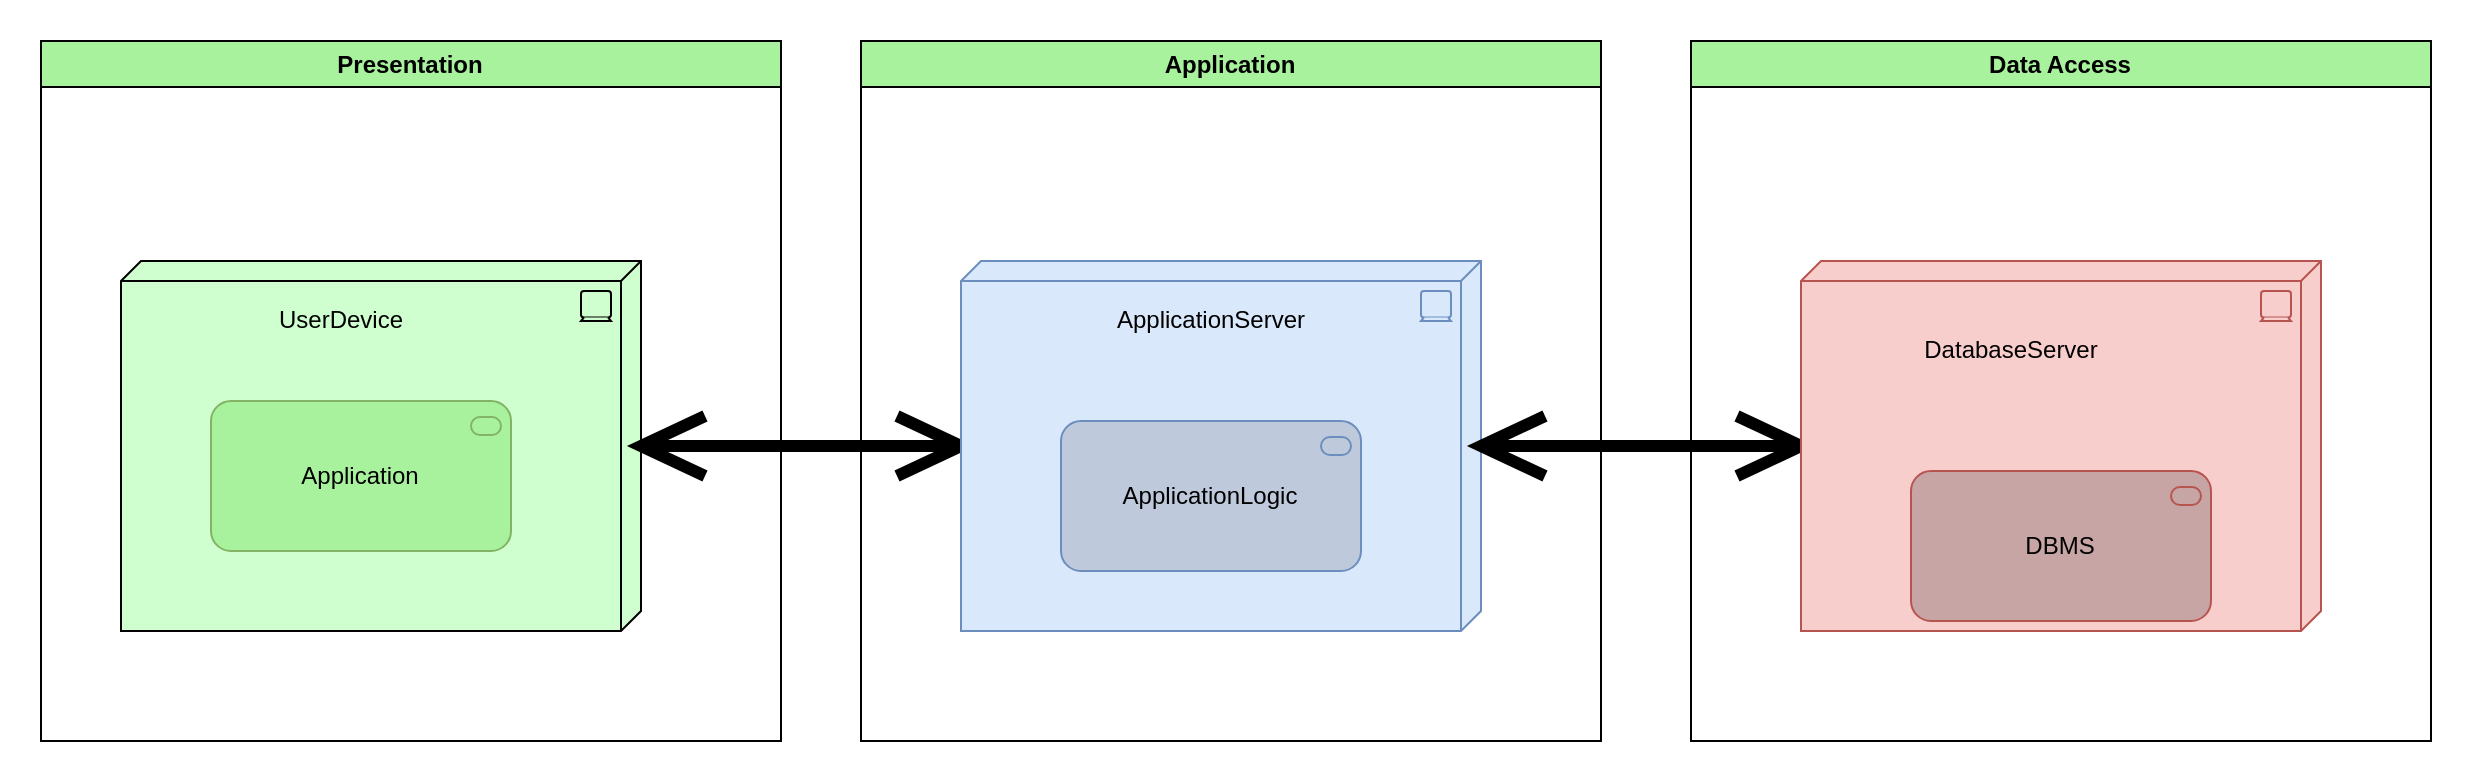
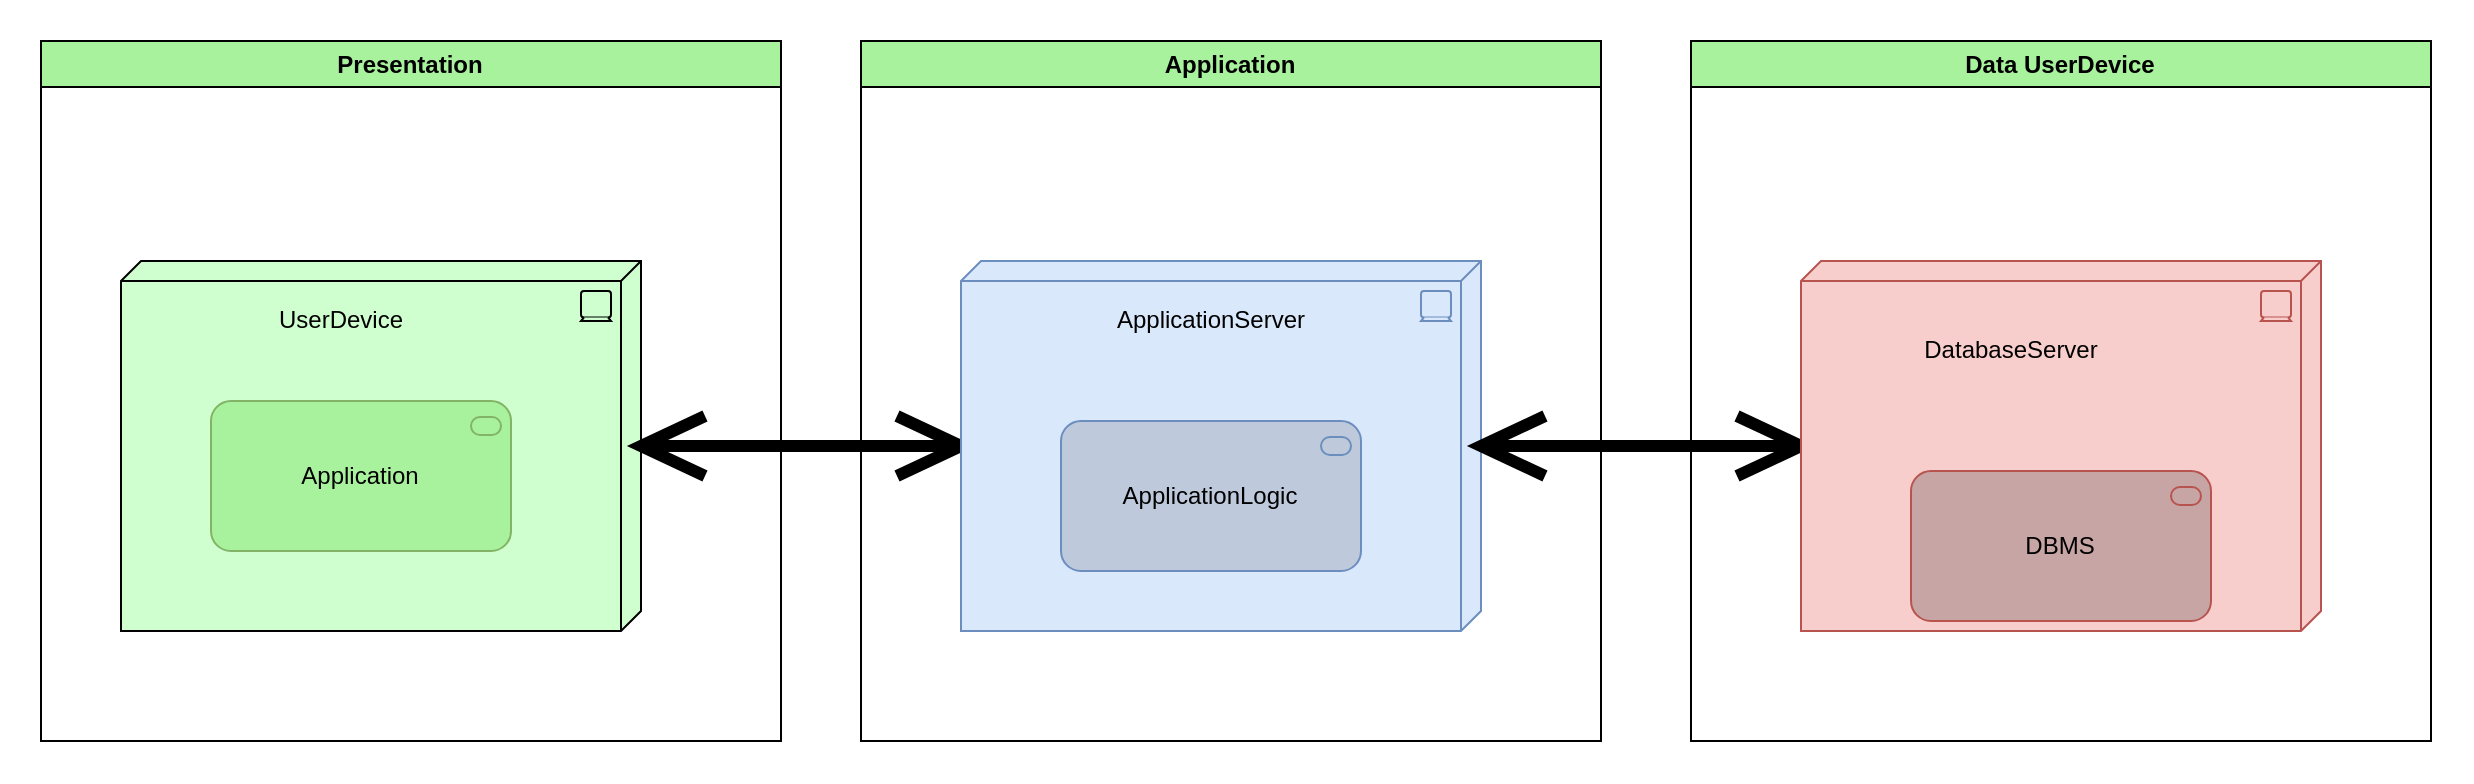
(2060, 65) -> (2060, 65)
